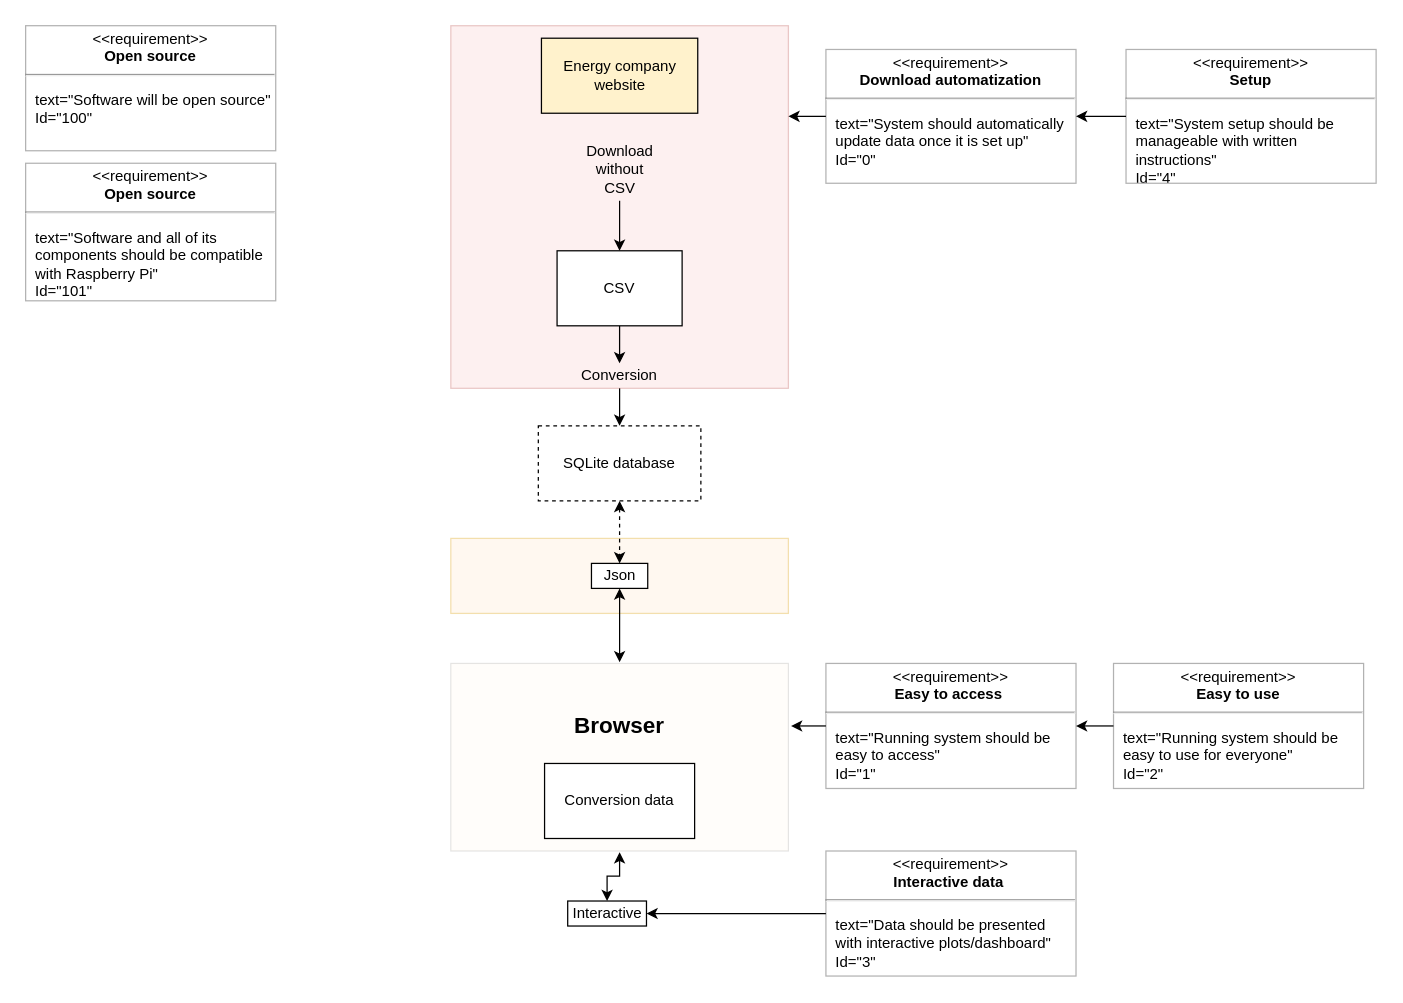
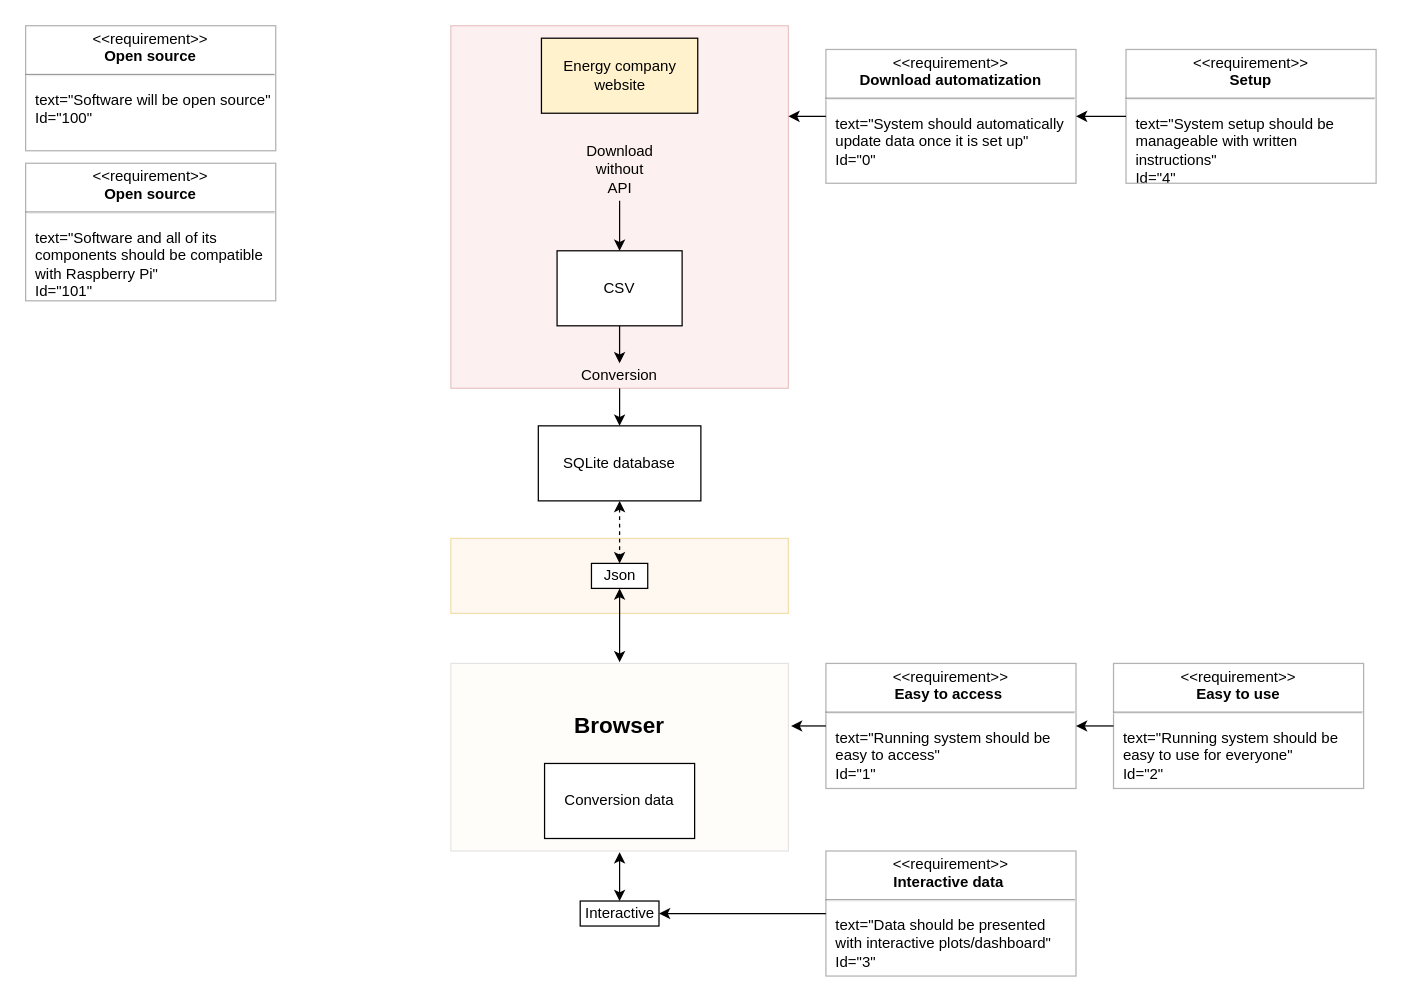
(620, 169) -> (620, 169)
(619, 463) -> (619, 463)
(607, 913) -> (619, 913)
